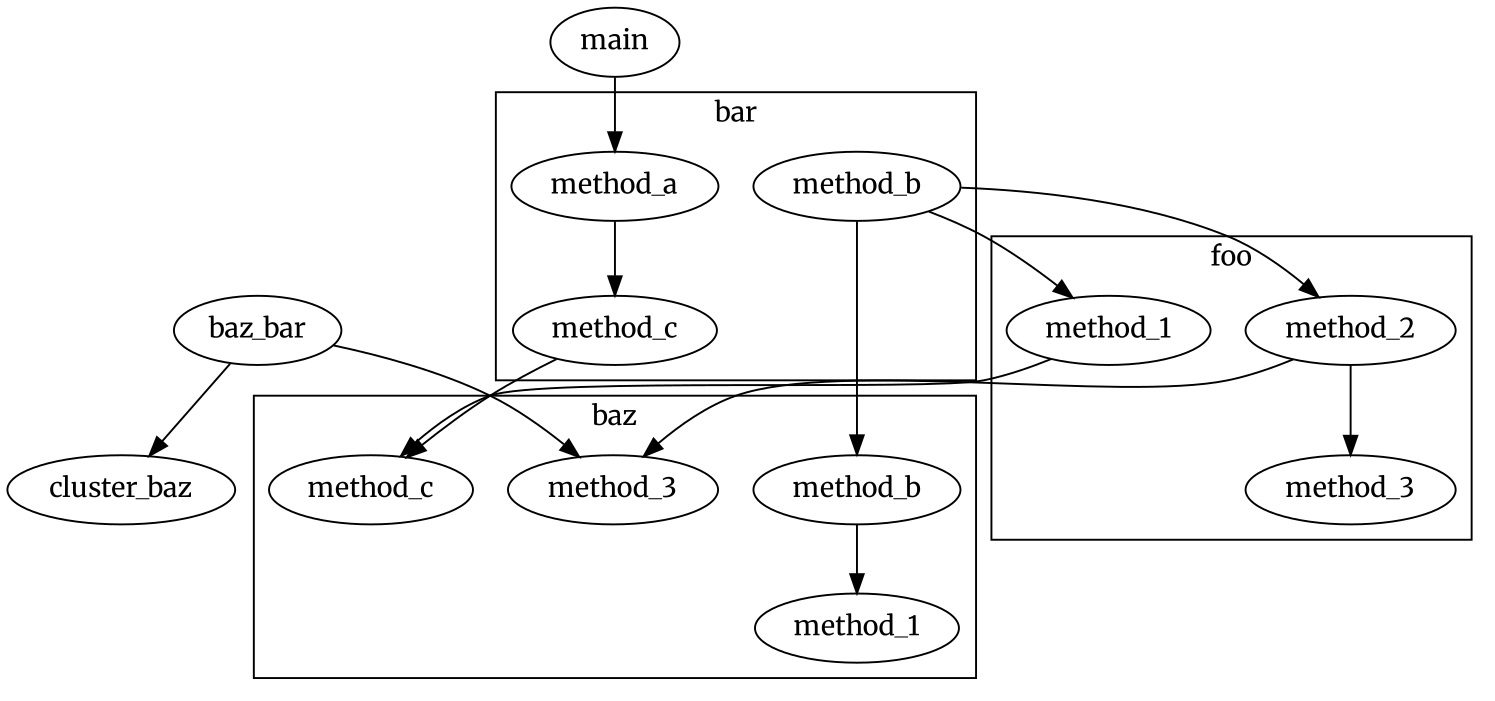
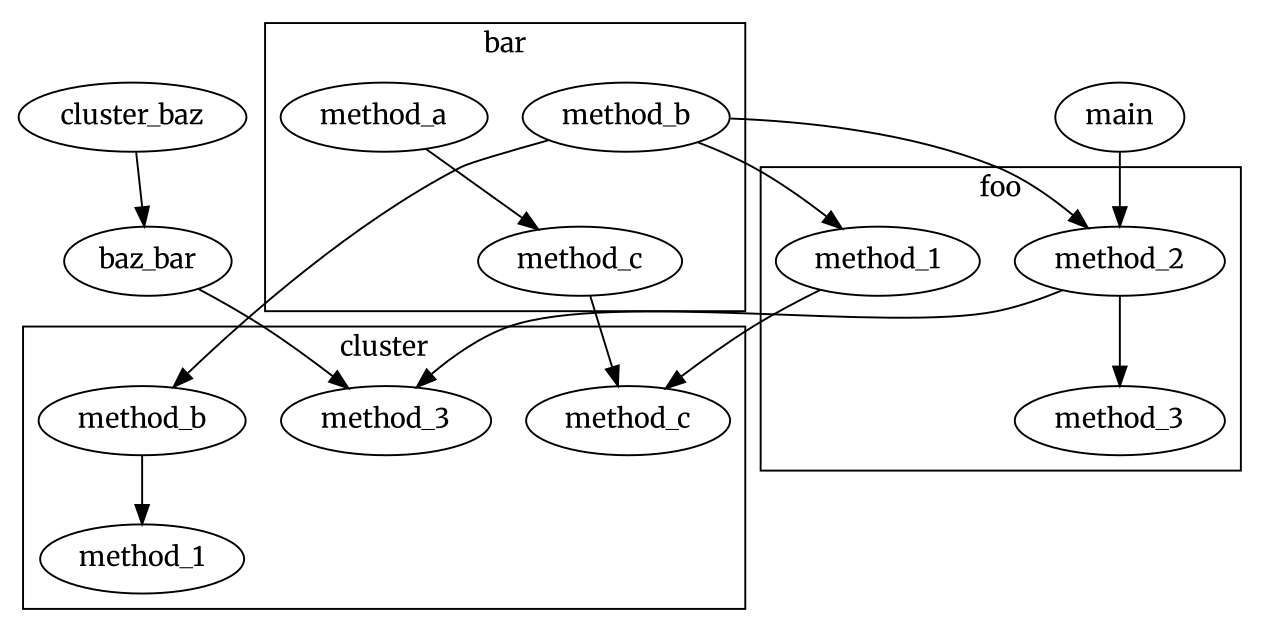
(615, 105) -> (1120, 180)
(196, 402) -> (139, 180)
(615, 418) -> (384, 349)
